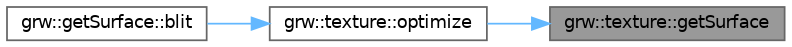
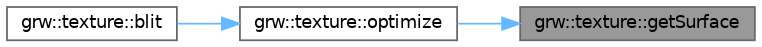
(107, 24) -> (92, 24)
